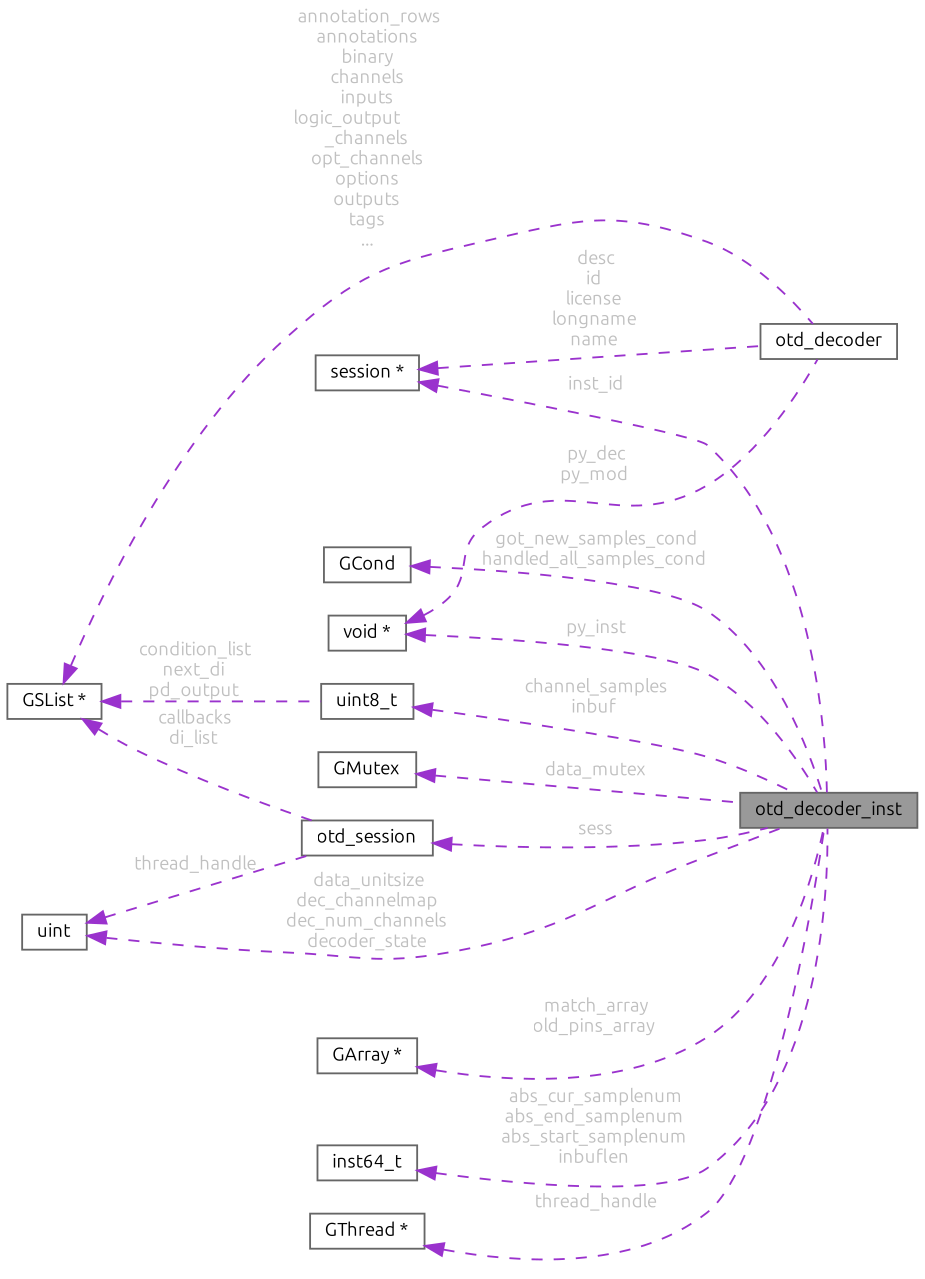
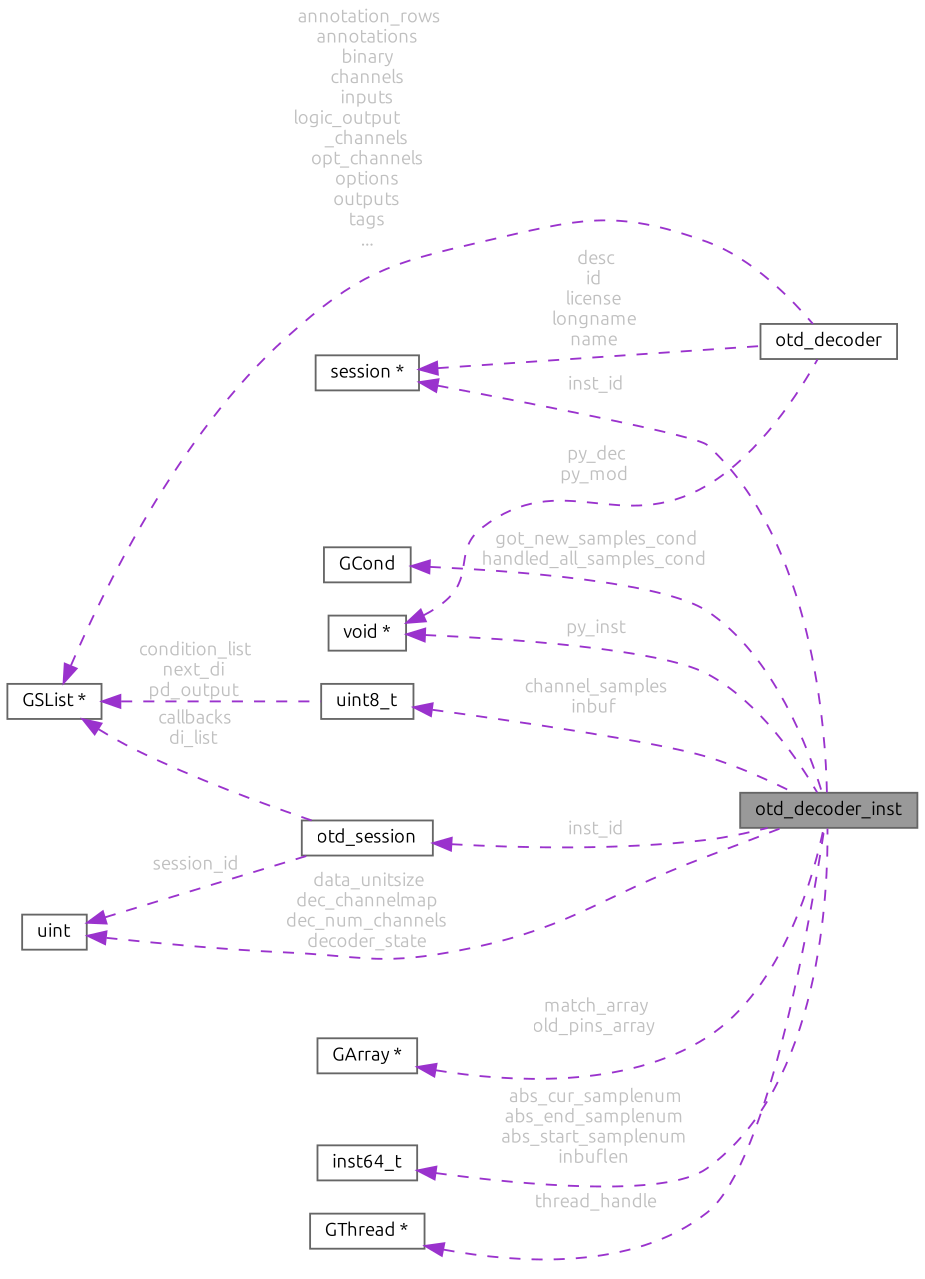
(367, 770) -> none
(594, 830) -> (594, 830)
(194, 865) -> (194, 865)
